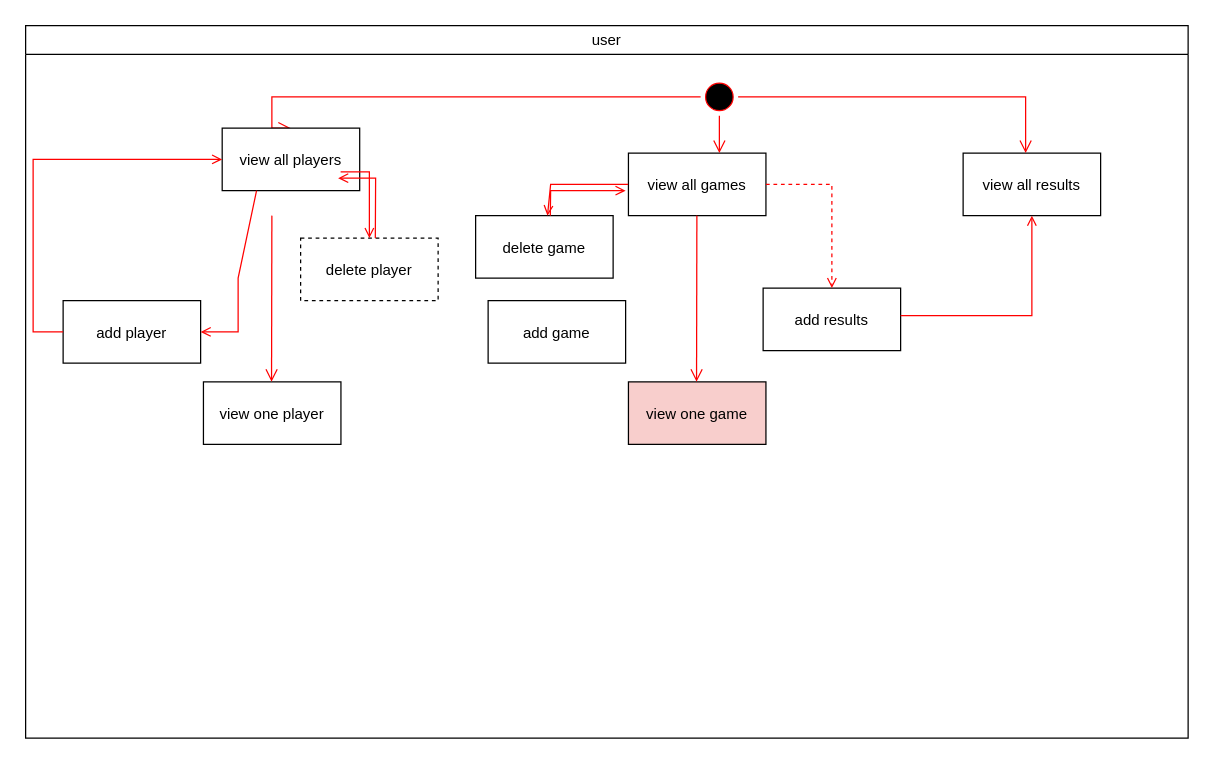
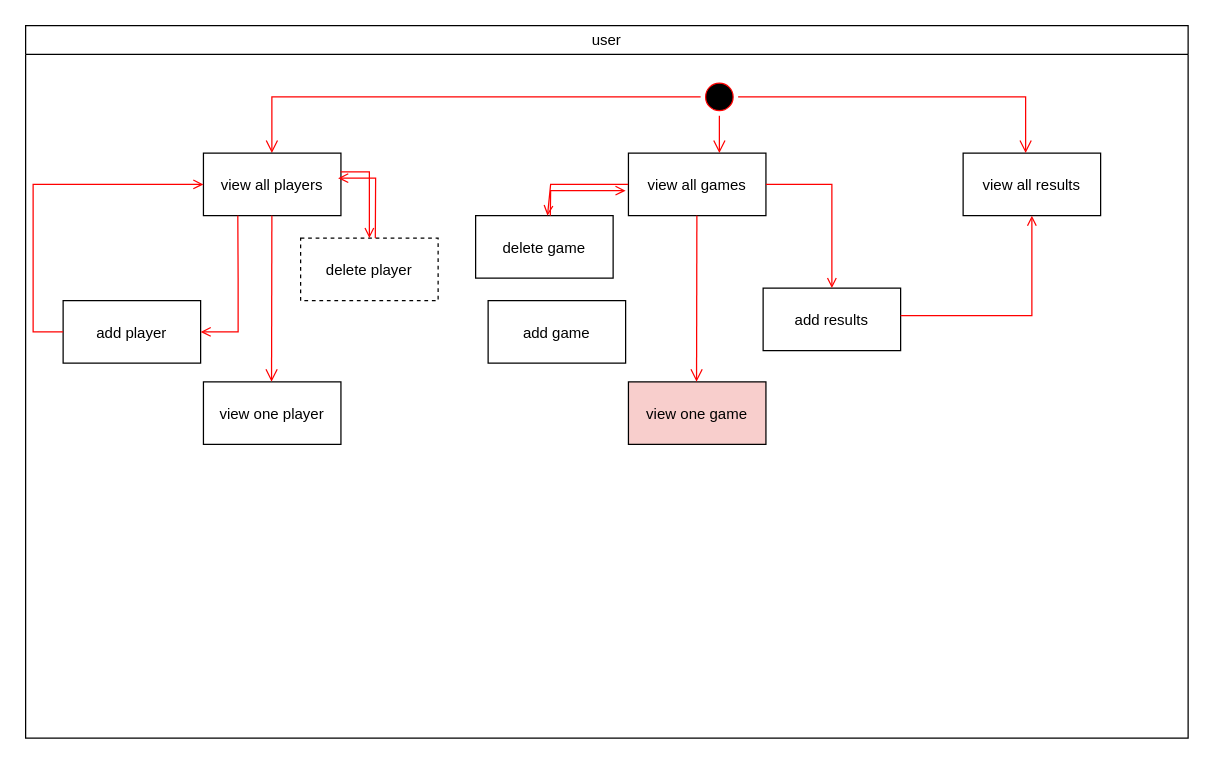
(291, 159) -> (272, 184)
(832, 203) -> (832, 203)
